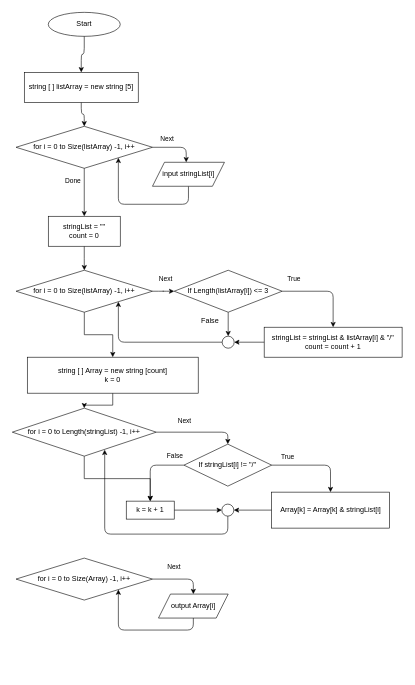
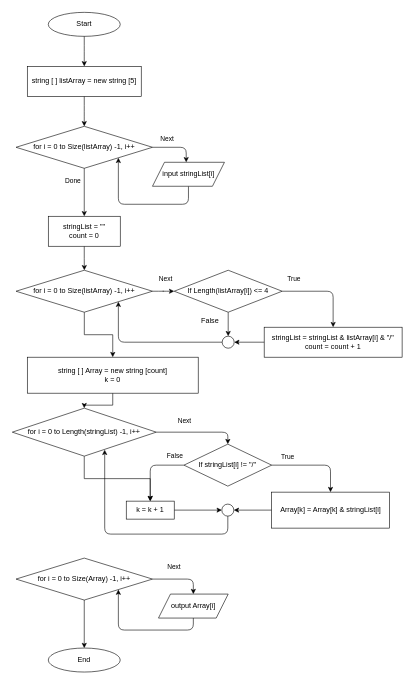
(81, 87) -> (84, 81)
(228, 291) -> (228, 291)
none -> (84, 642)
none -> (84, 660)
